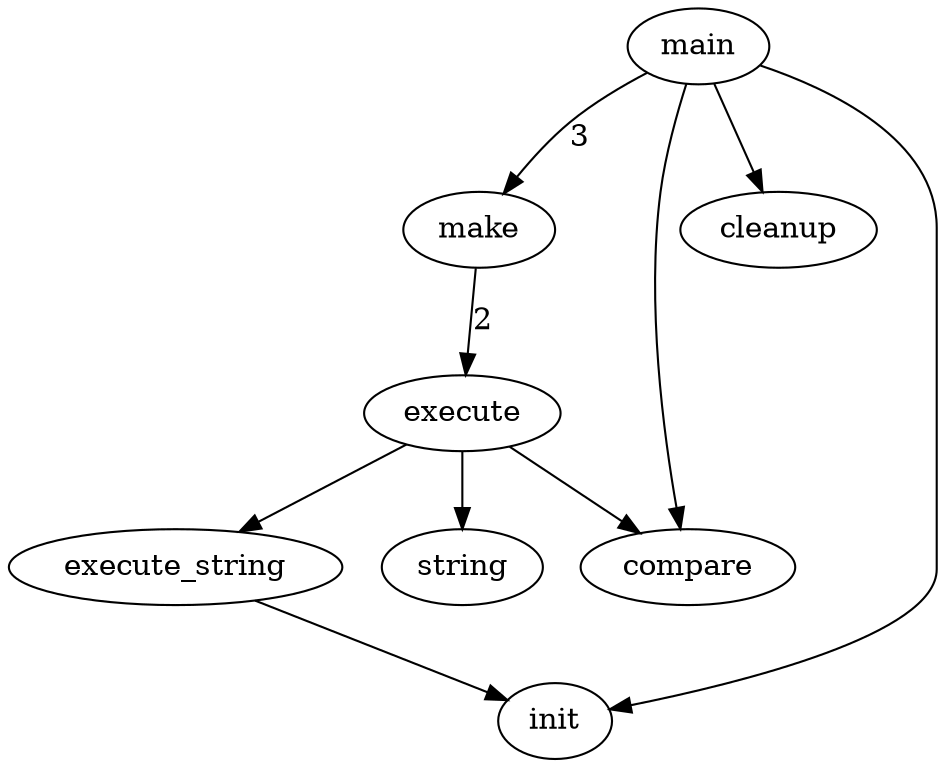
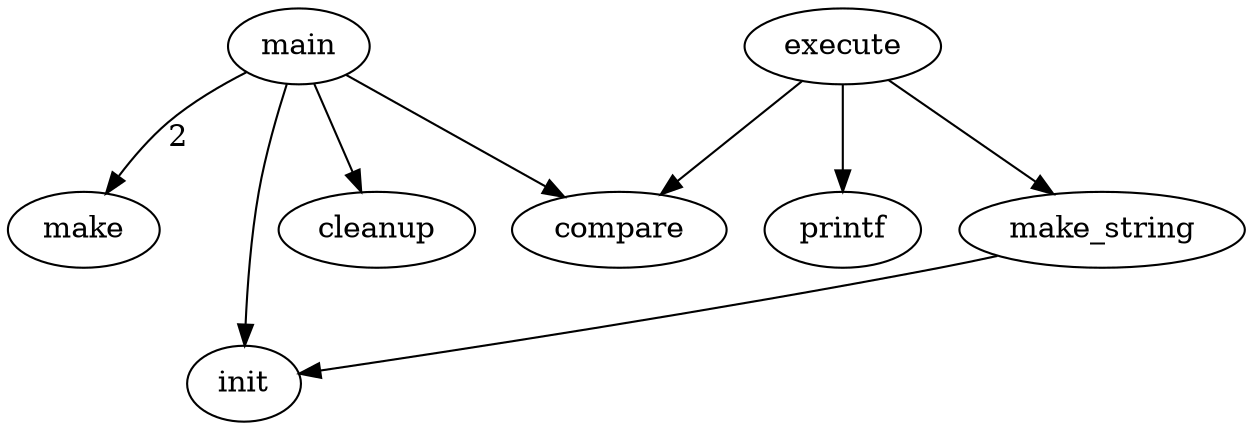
(580, 138) -> (179, 138)
(472, 311) -> none
(176, 567) -> (1102, 230)
(462, 567) -> (843, 230)
